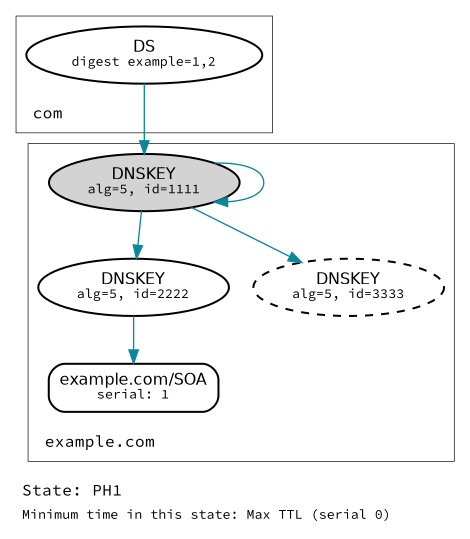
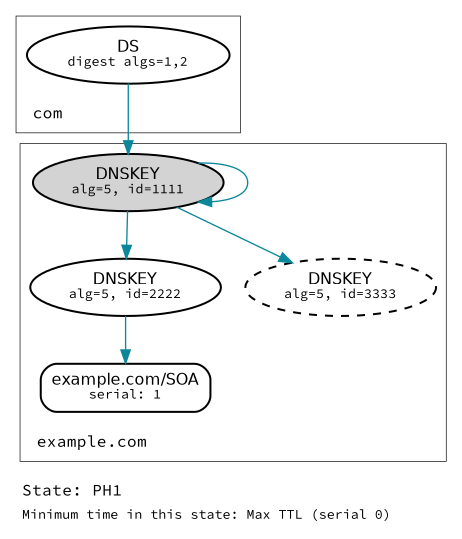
(144, 62) -> (128, 62)
